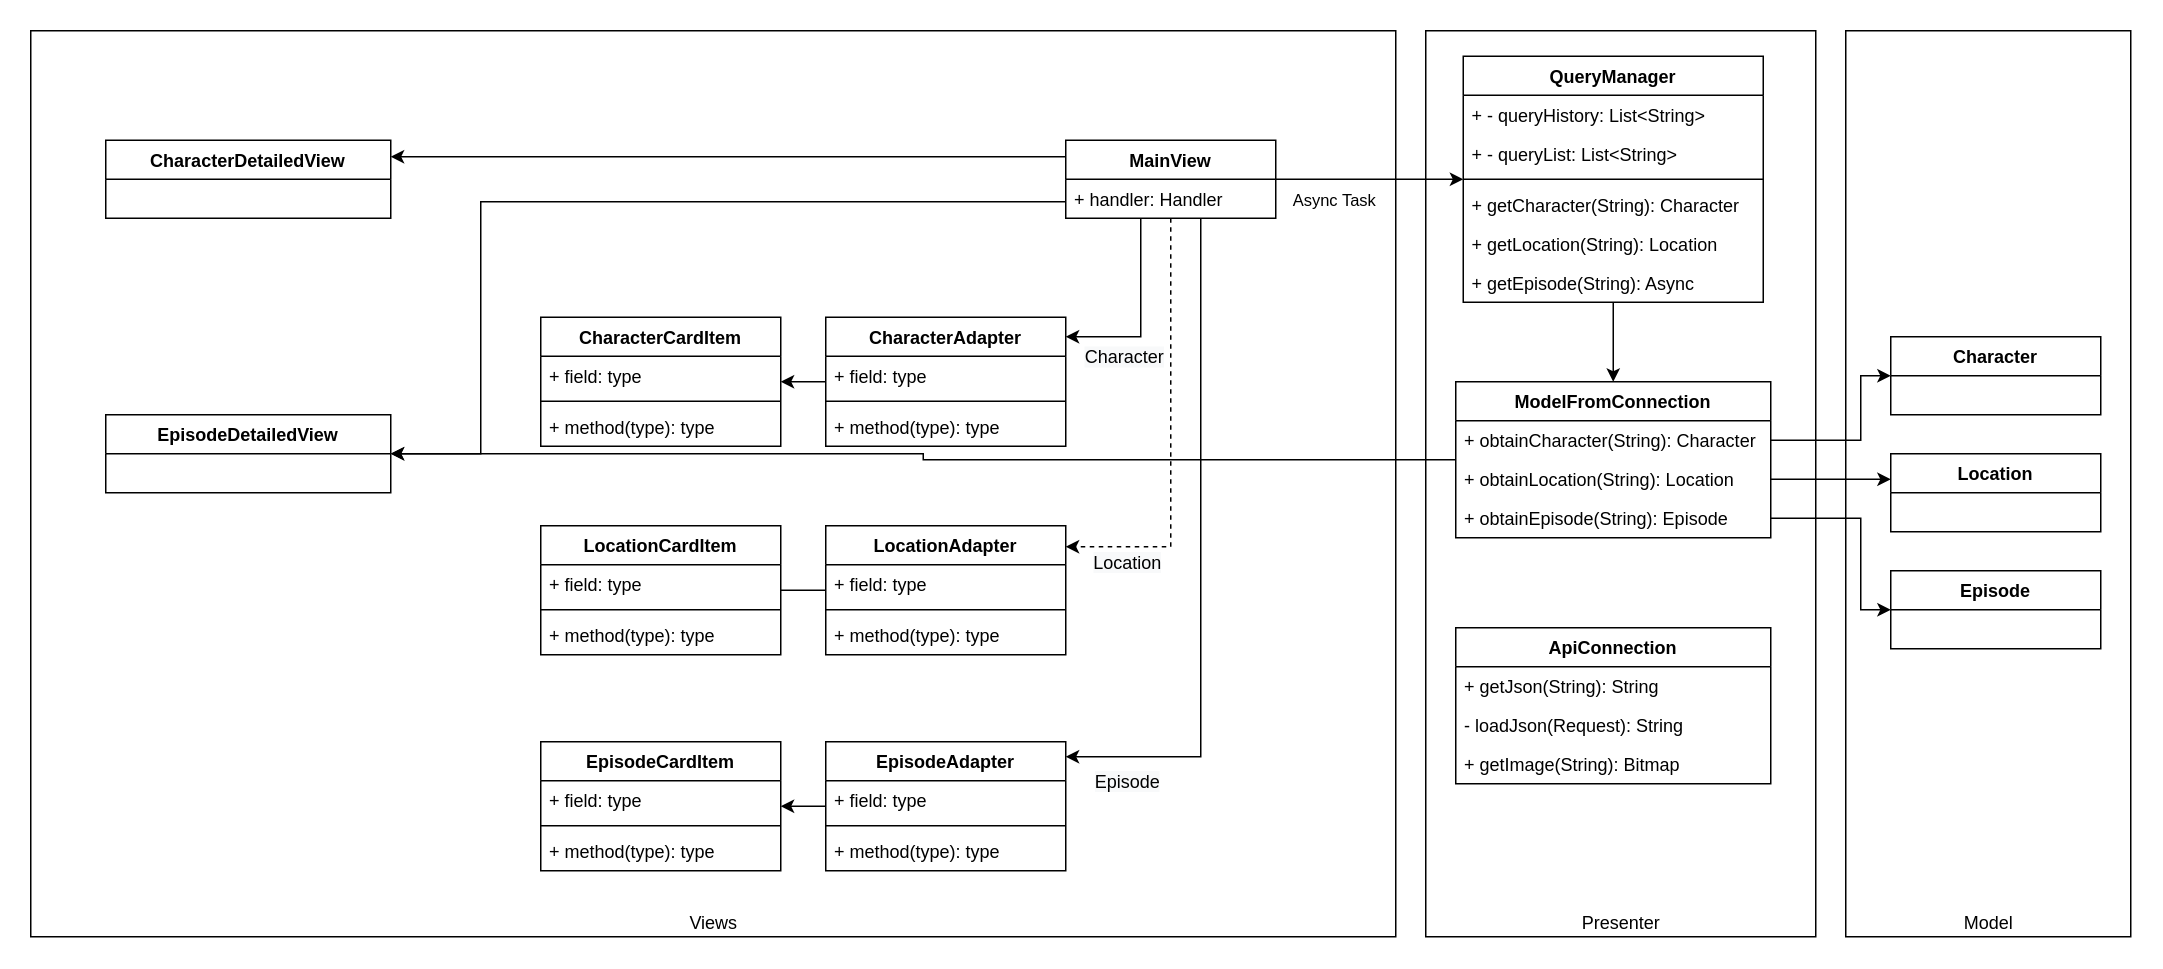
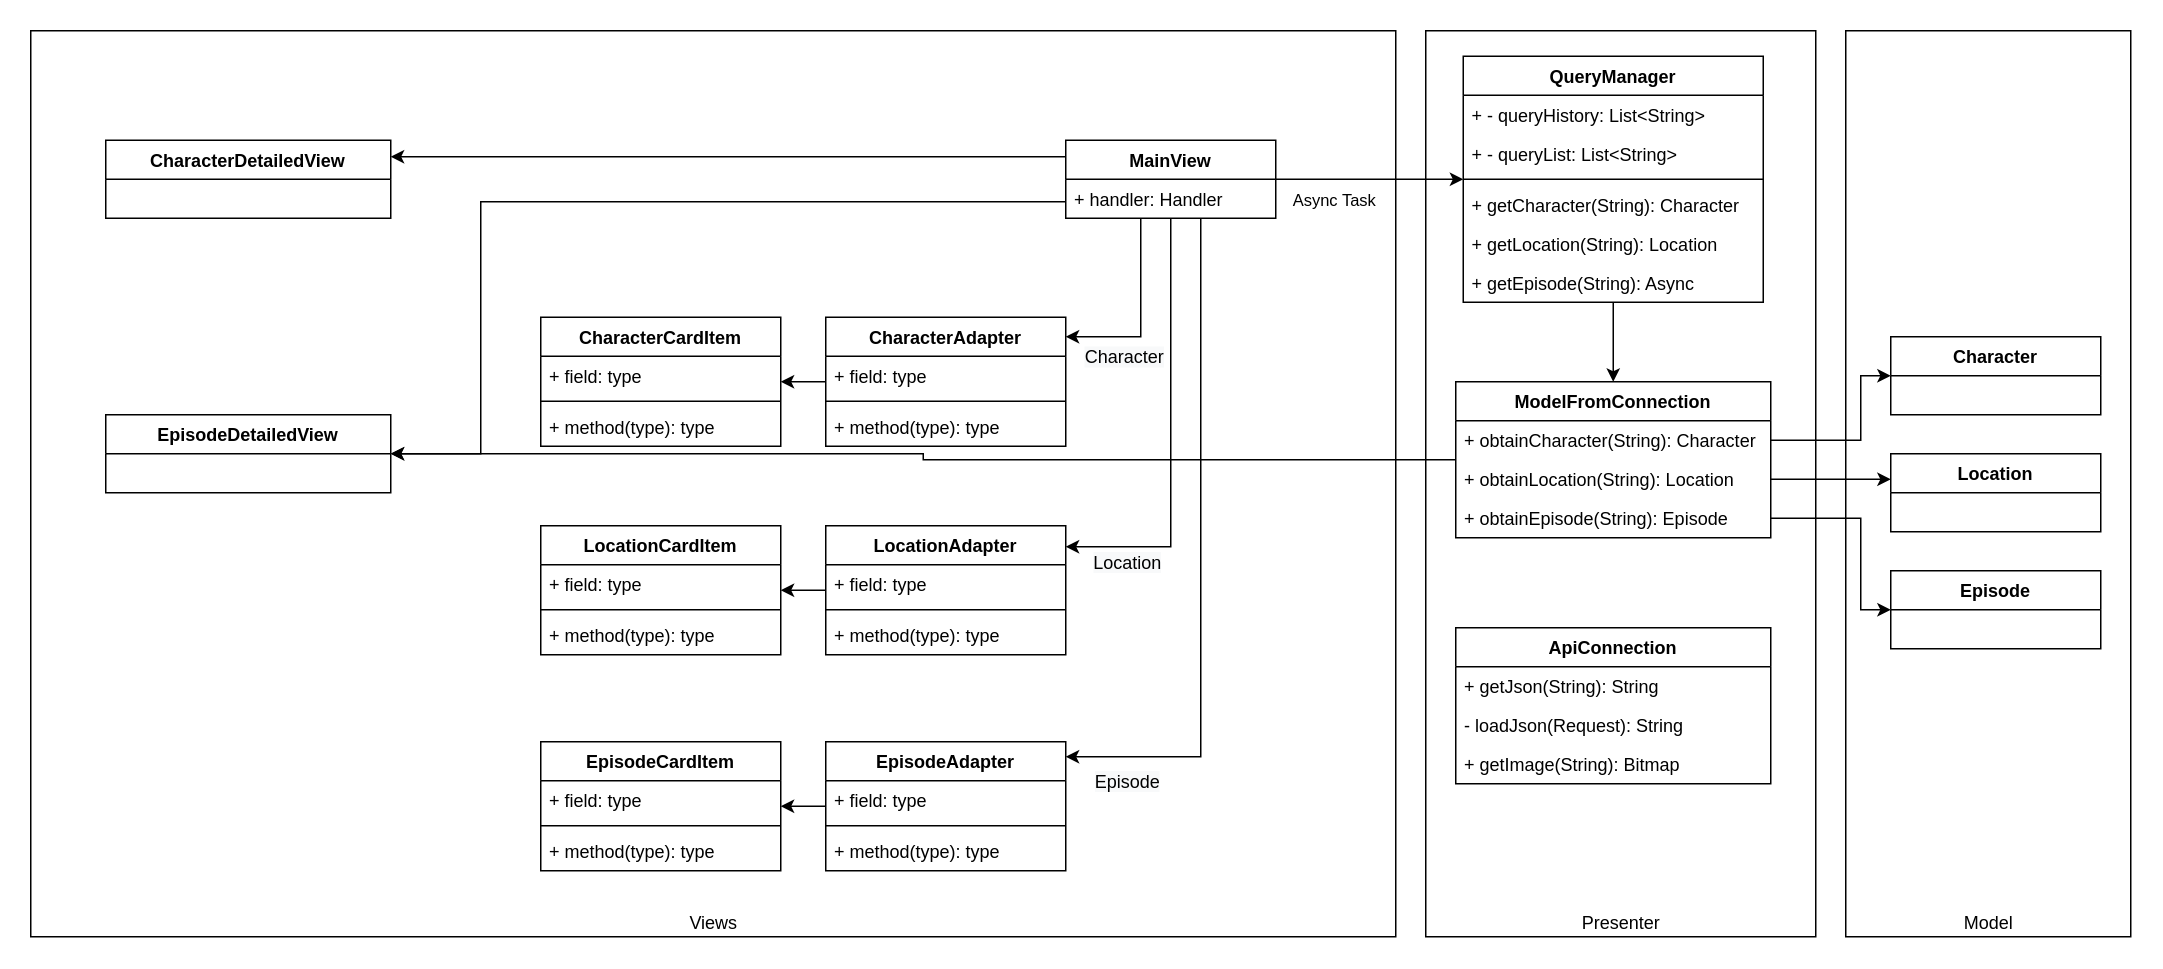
(1171, 338) -> (1171, 338)
(788, 590) -> (792, 590)
